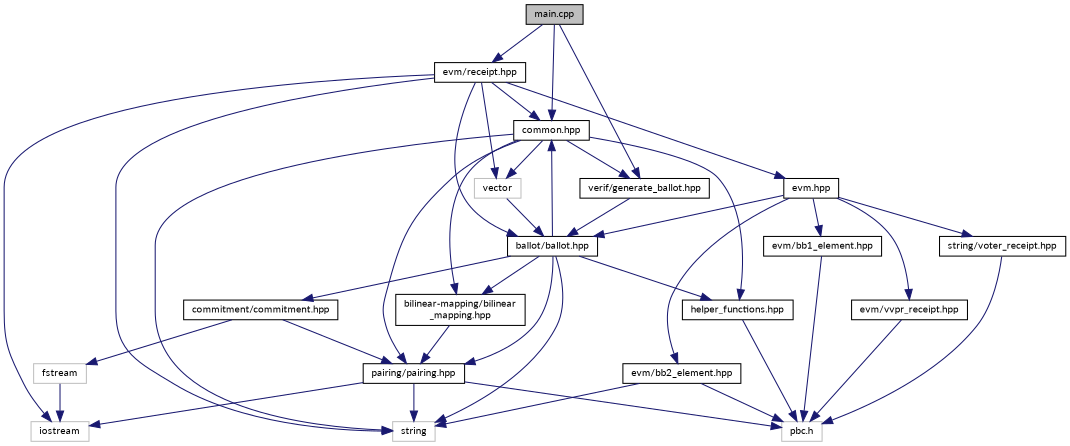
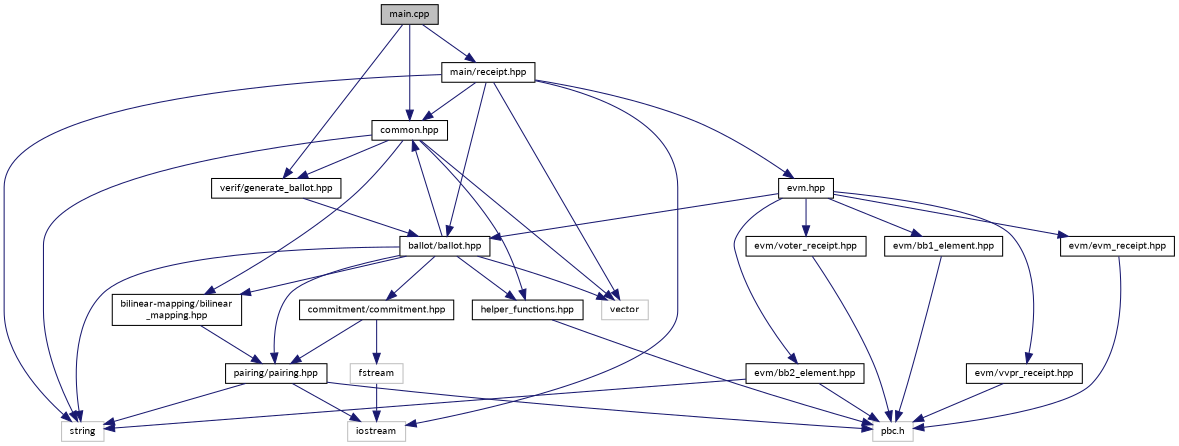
(480, 72) -> (488, 72)
(521, 214) -> (538, 274)
(412, 224) -> none
(1003, 246) -> (806, 246)
none -> (1118, 246)
